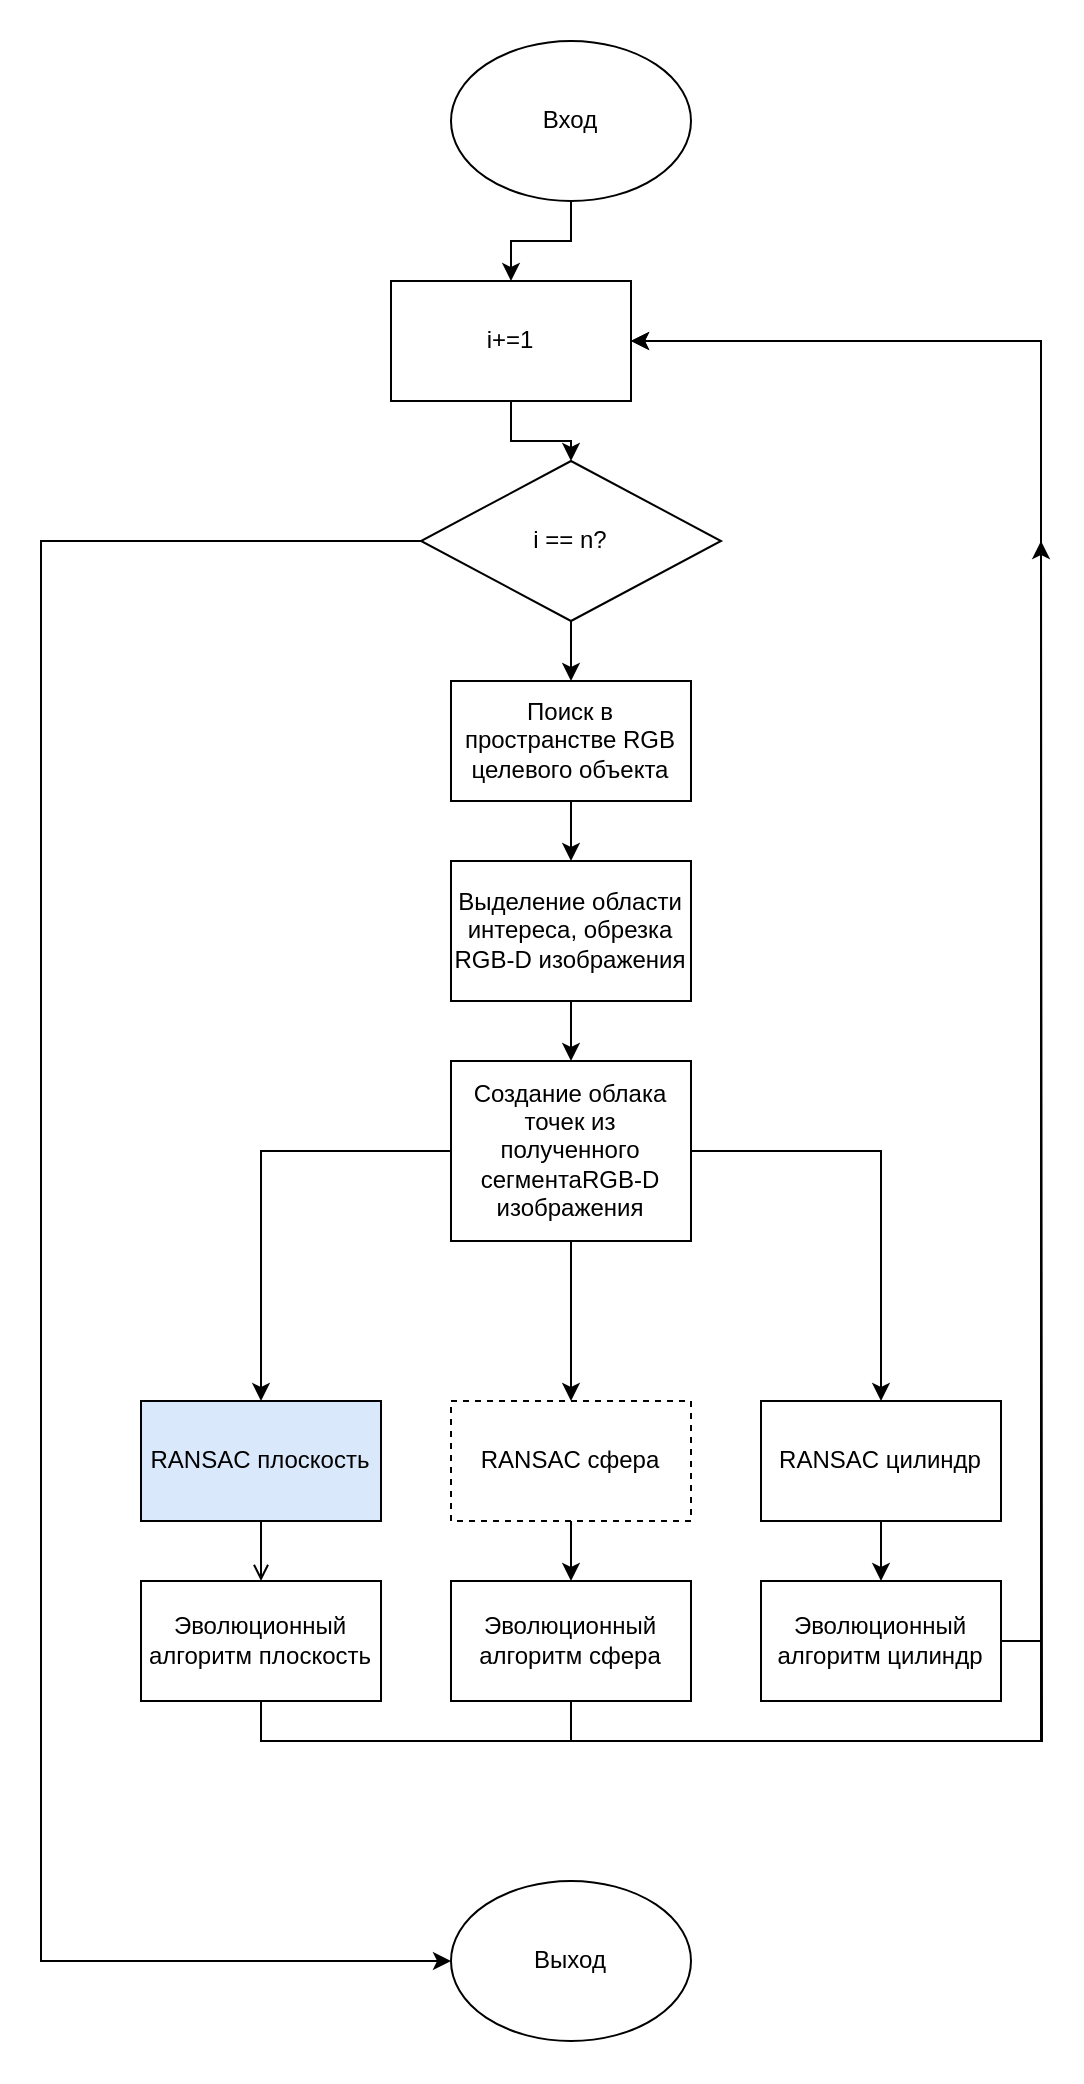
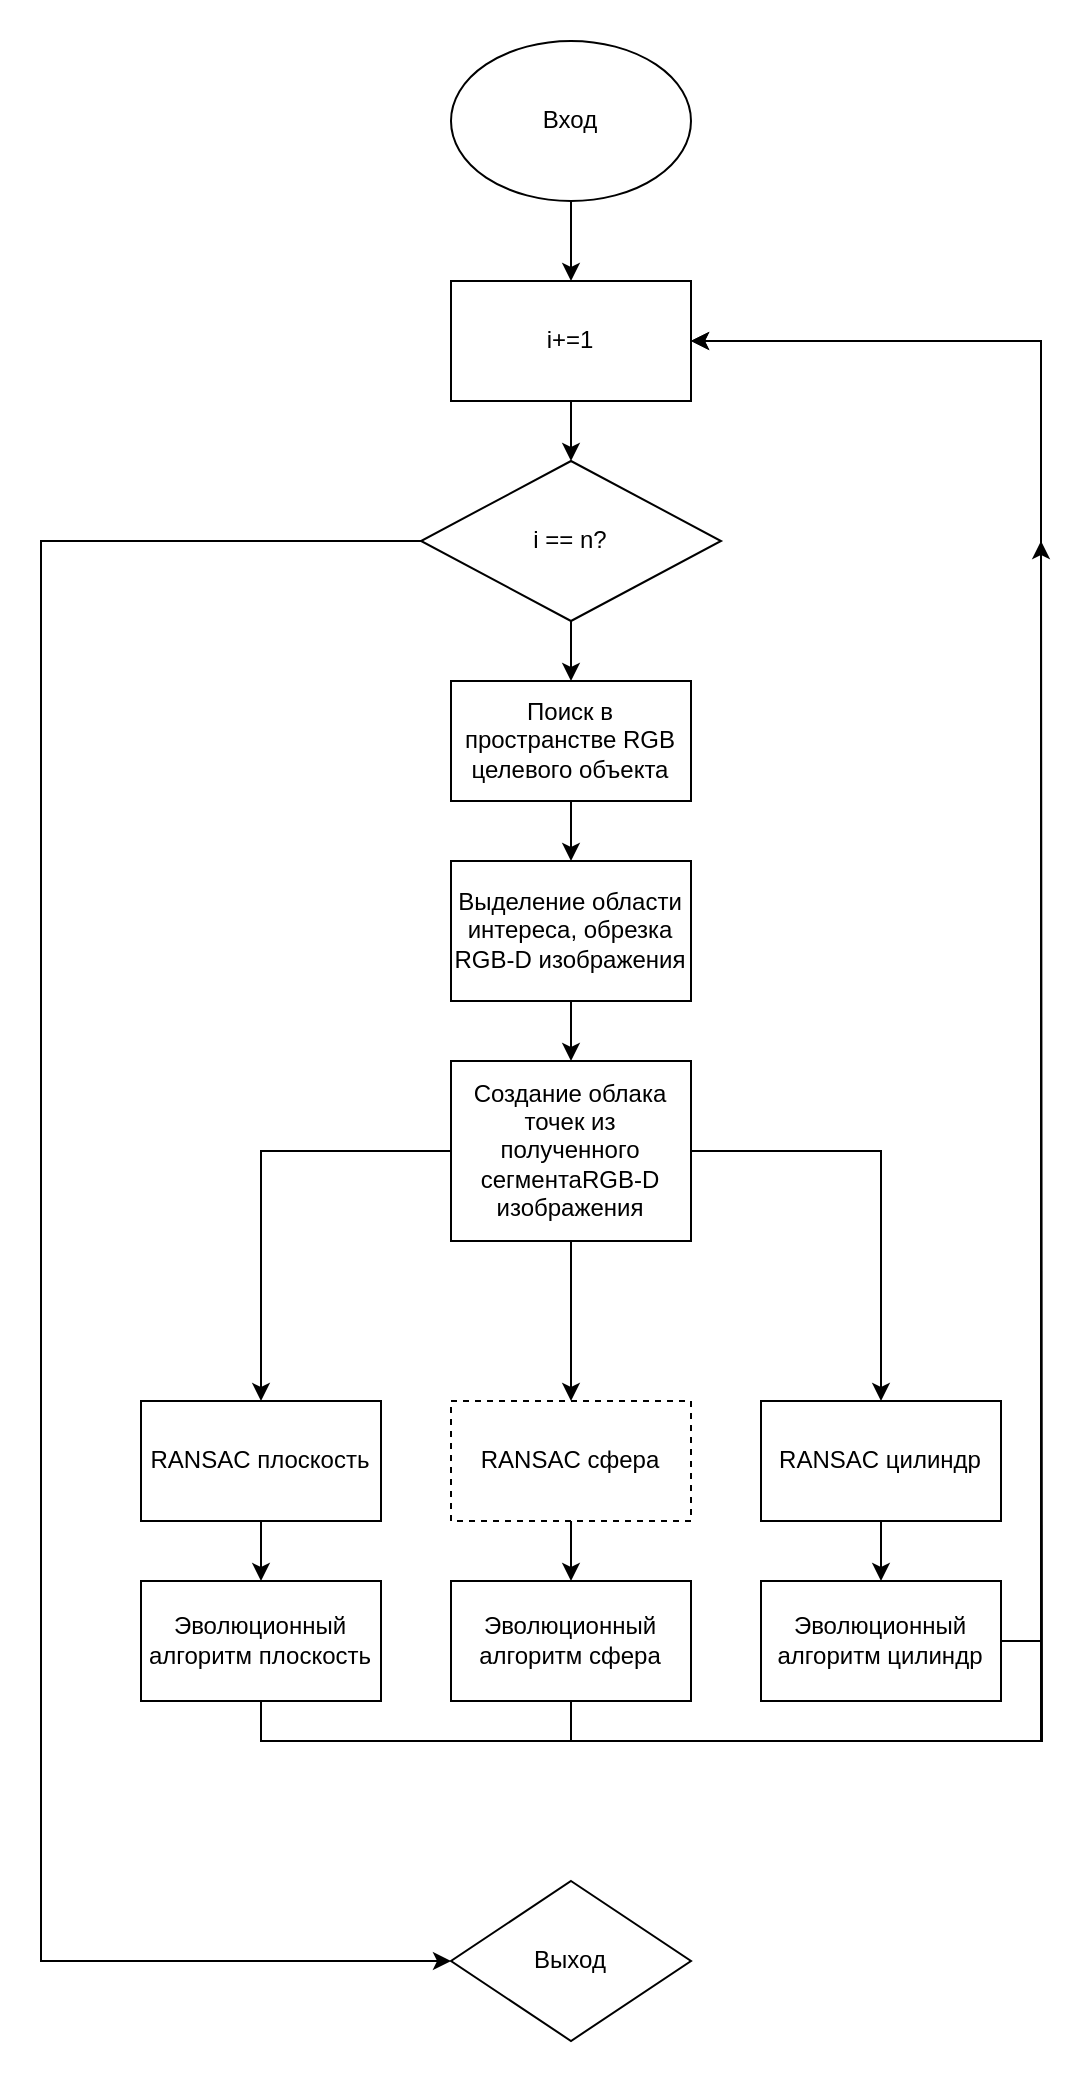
(511, 341) -> (571, 341)
(261, 1461) -> (261, 1461)
(261, 1568) -> (261, 1566)
(571, 1961) -> (571, 1961)
